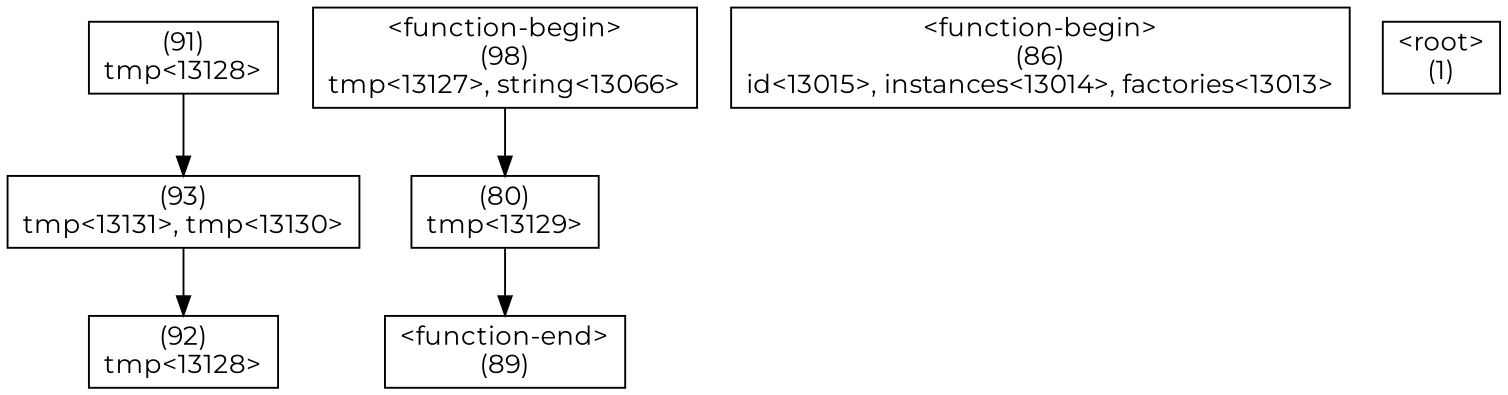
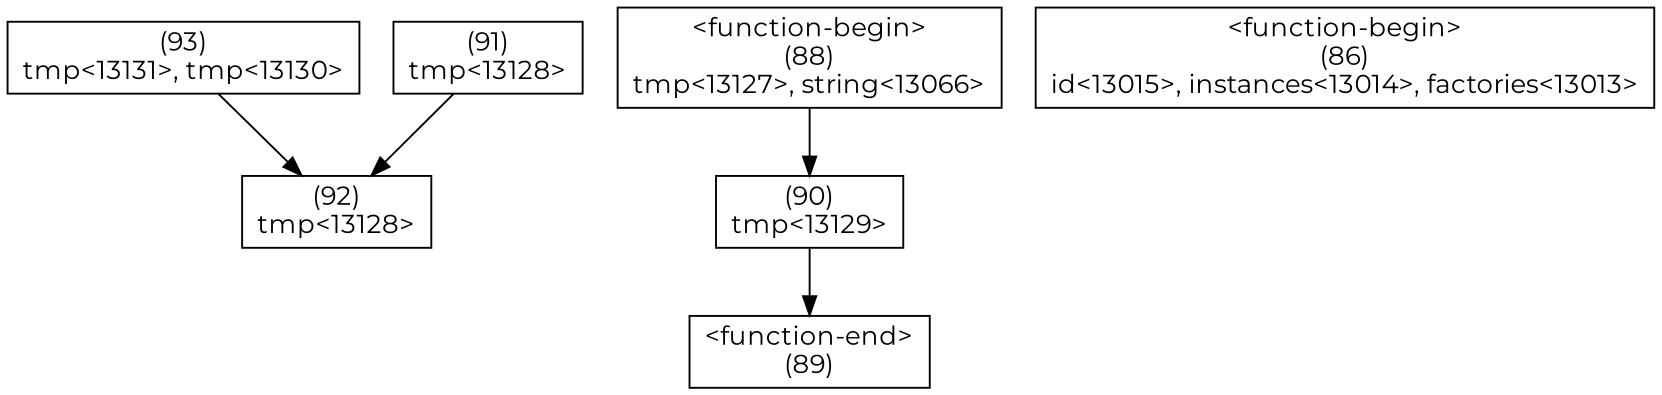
(505, 58) -> (810, 58)
(1441, 58) -> none
(183, 125) -> (420, 128)
(505, 212) -> (810, 212)
